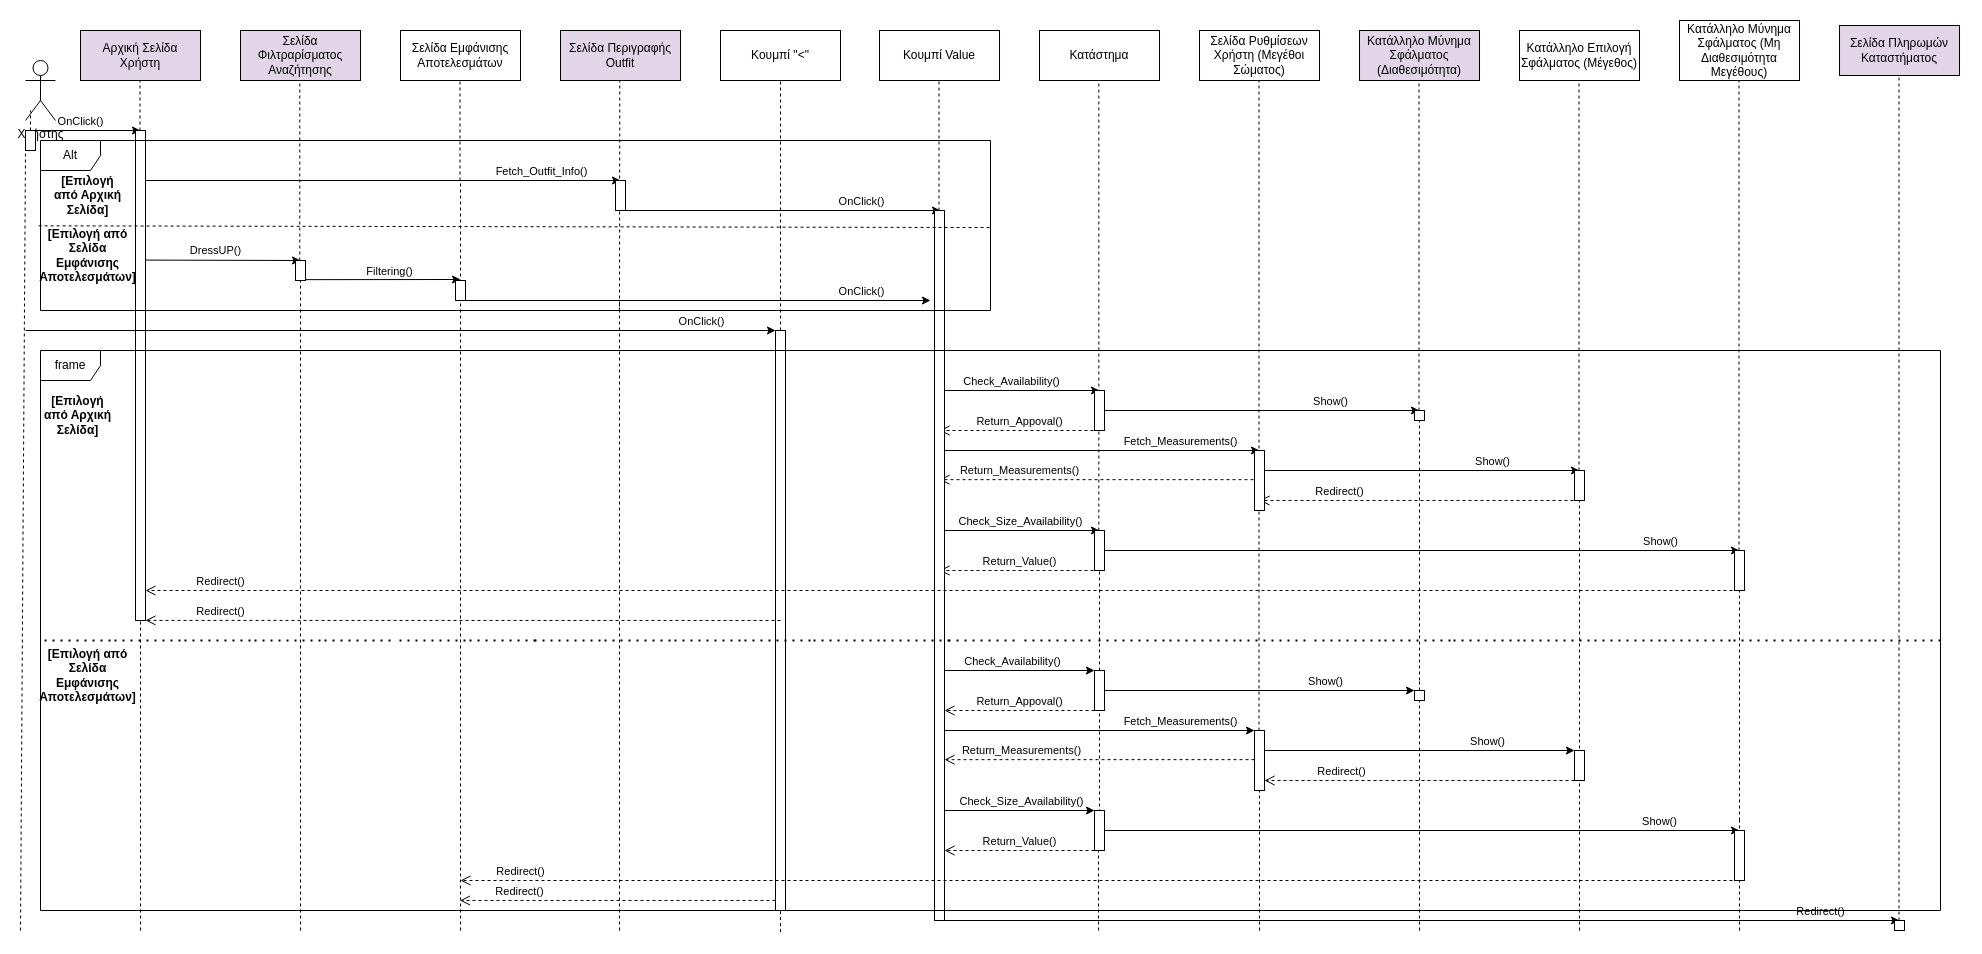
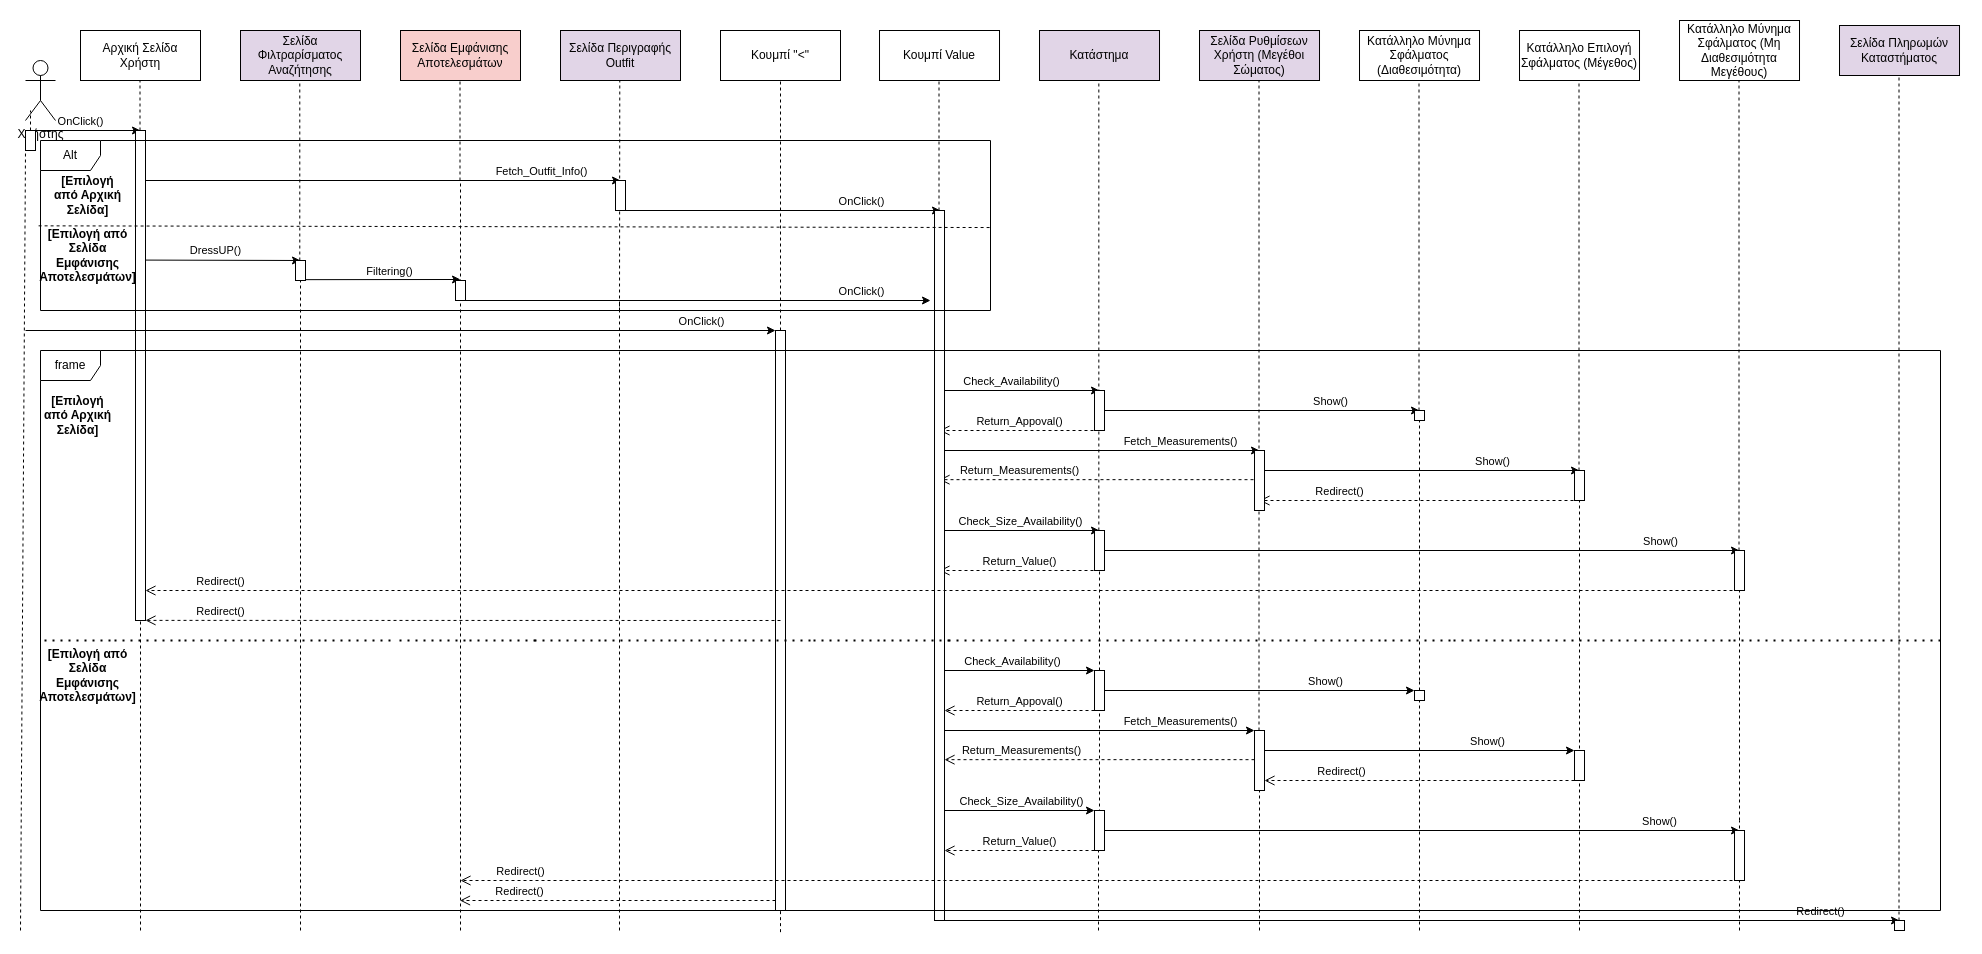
(141, 56) -> (141, 56)
(461, 56) -> (461, 56)
(1100, 56) -> (1100, 56)
(1260, 56) -> (1260, 56)
(1420, 56) -> (1420, 56)
